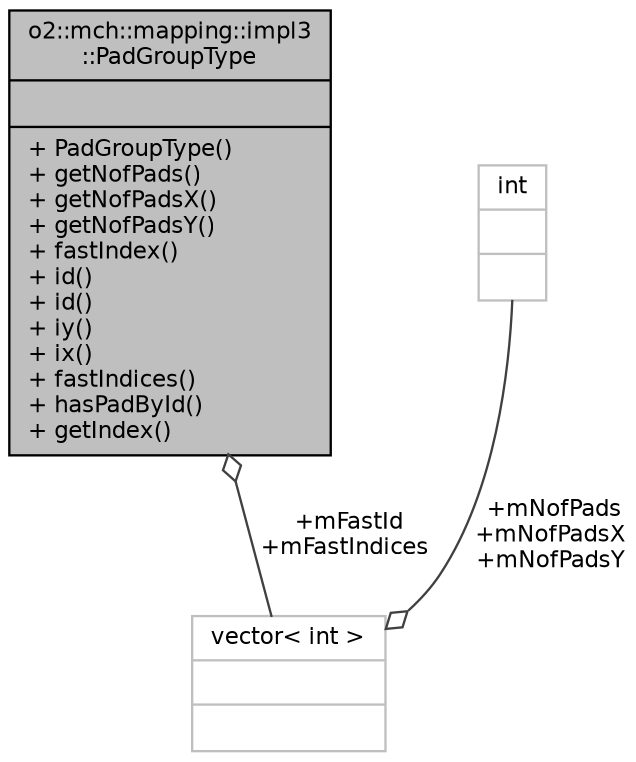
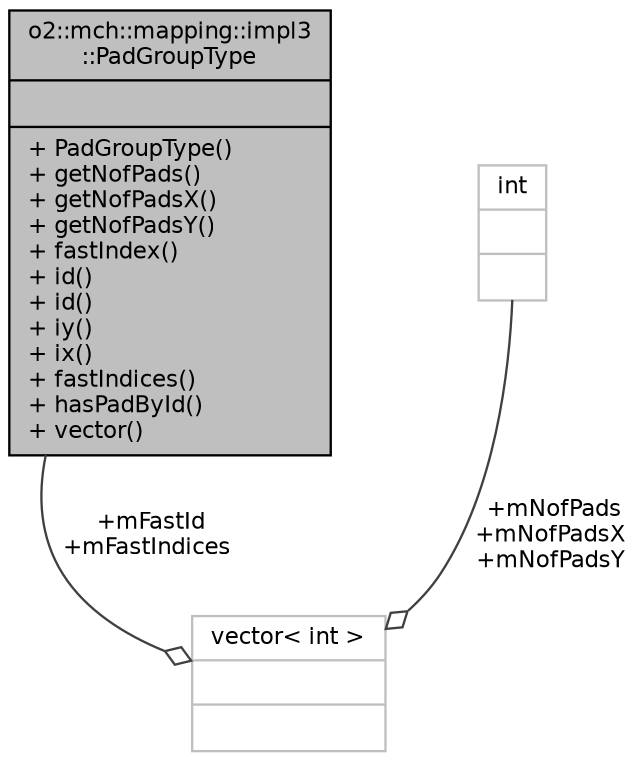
(100, 431) -> (86, 431)
(254, 549) -> (65, 576)
